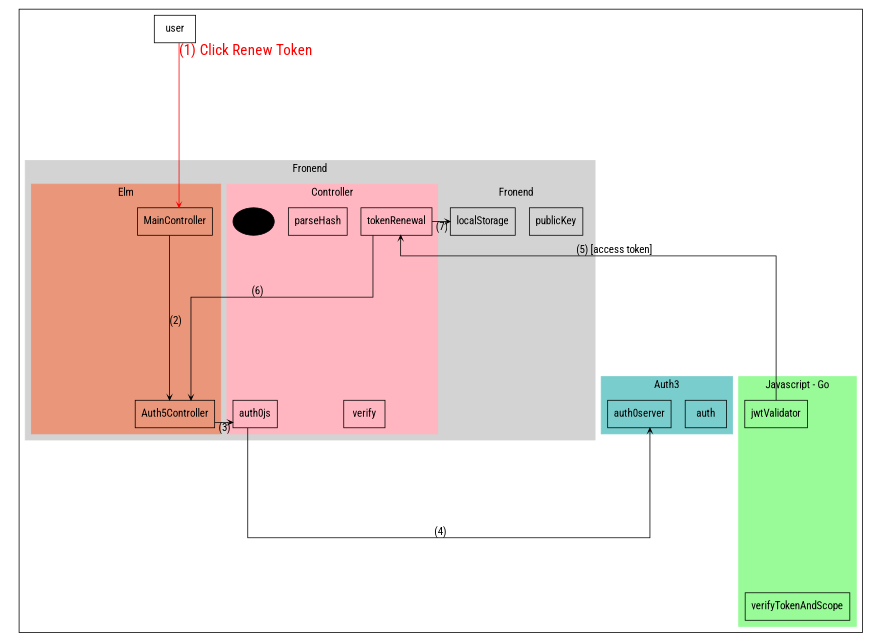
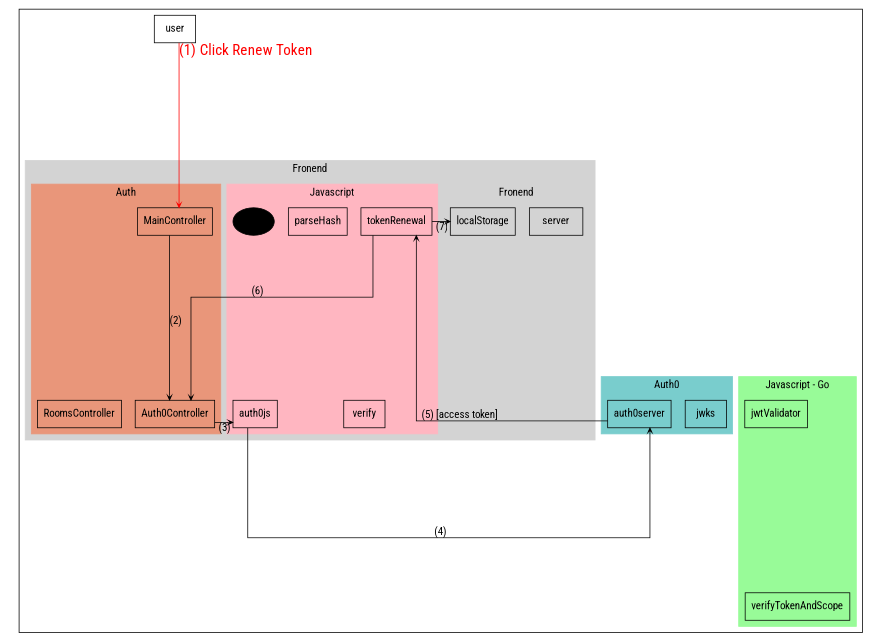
(126, 193) -> (126, 193)
(332, 193) -> (332, 193)
(556, 222) -> (556, 222)
(653, 256) -> (422, 421)
(667, 385) -> (667, 385)
none -> (79, 414)
(175, 414) -> (175, 414)
(706, 414) -> (706, 414)
